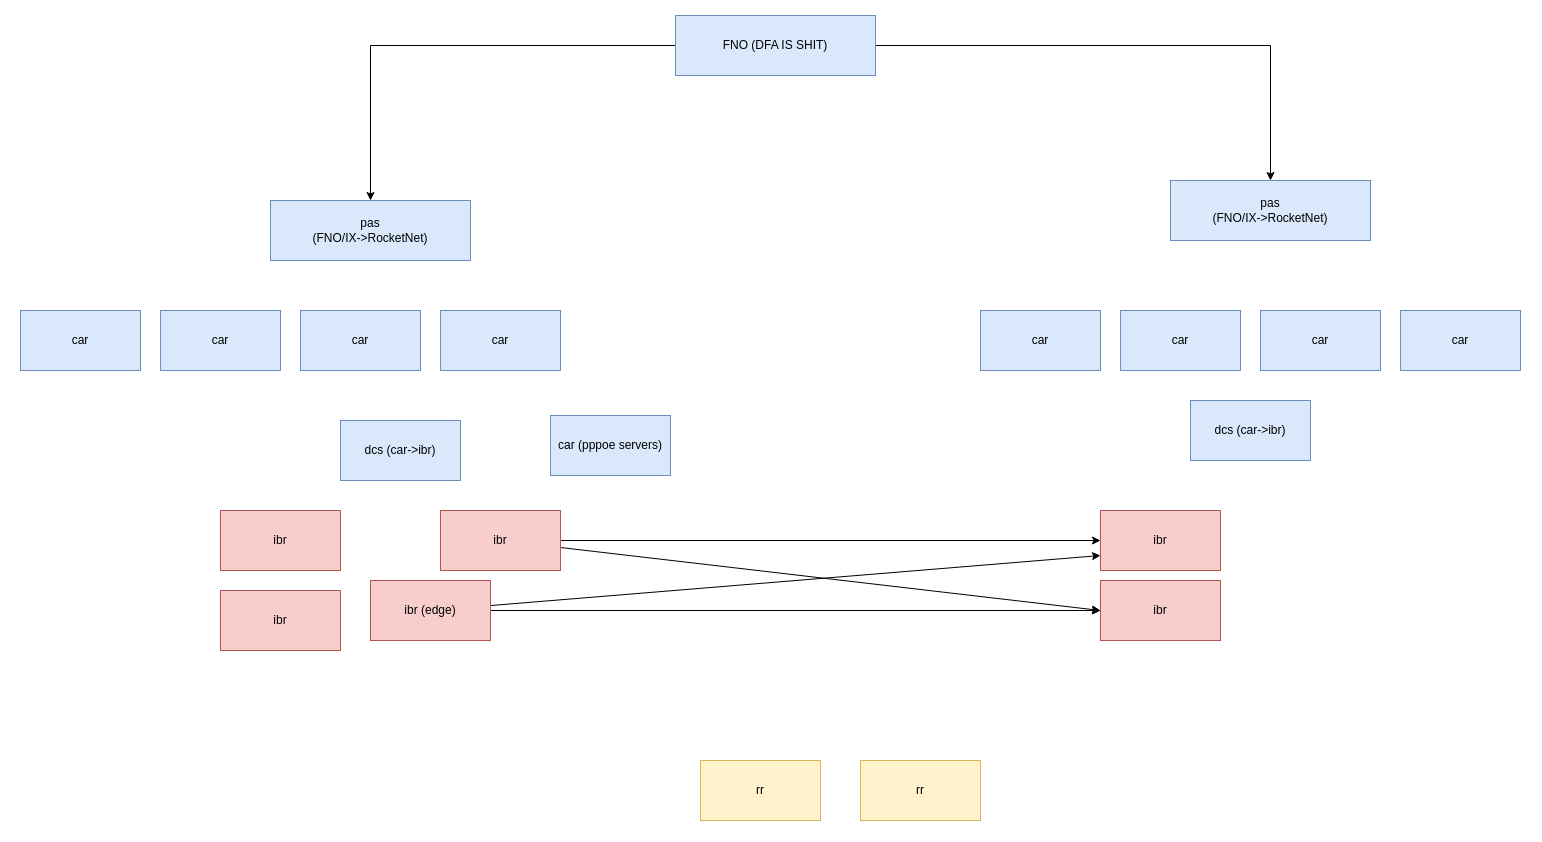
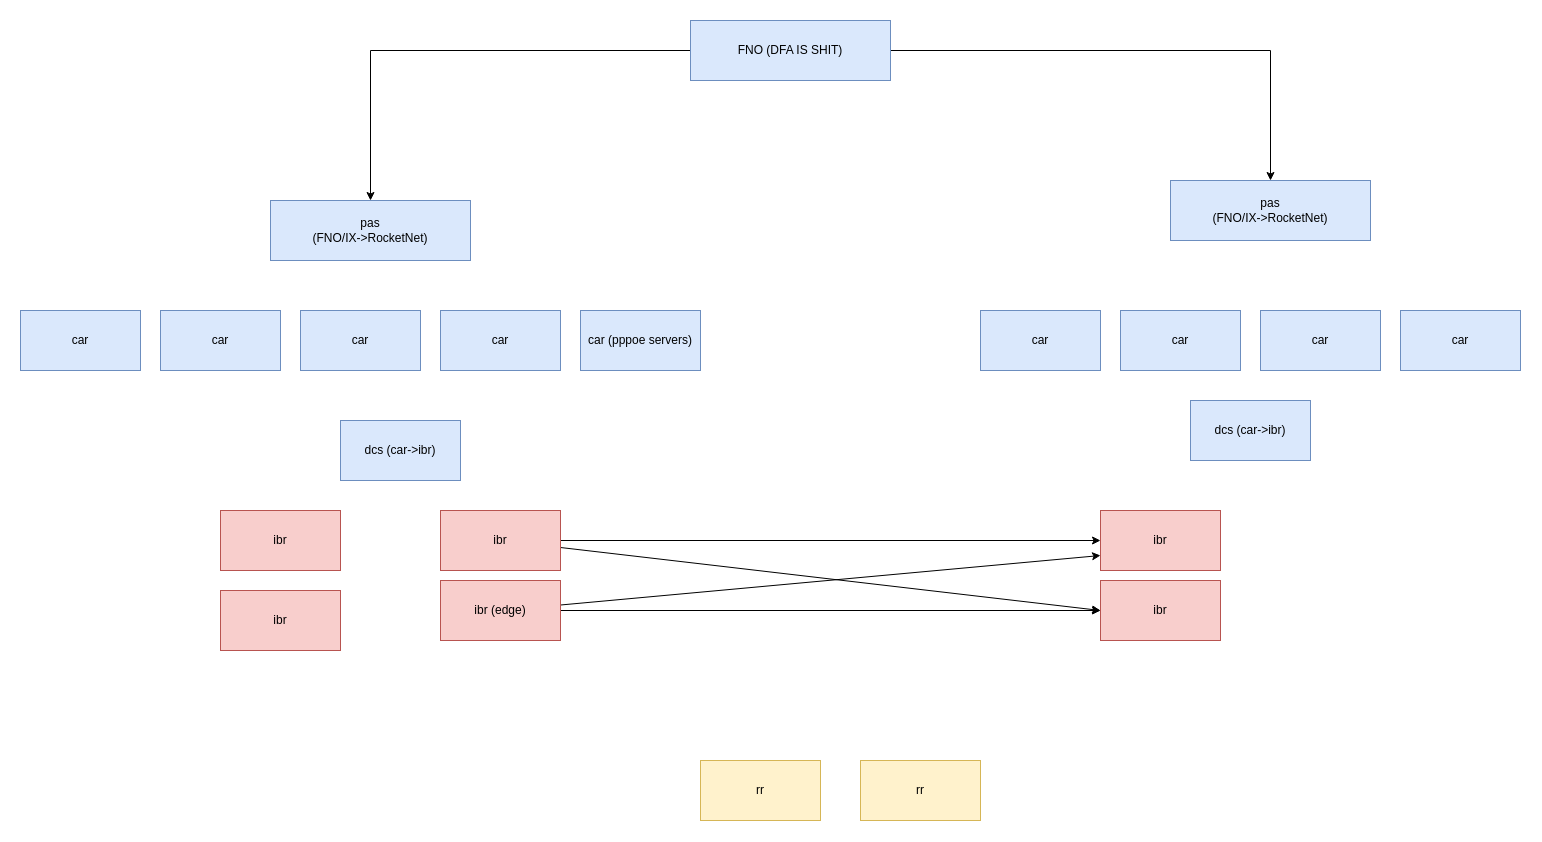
(776, 46) -> (791, 51)
(611, 446) -> (641, 341)
(431, 611) -> (501, 611)
